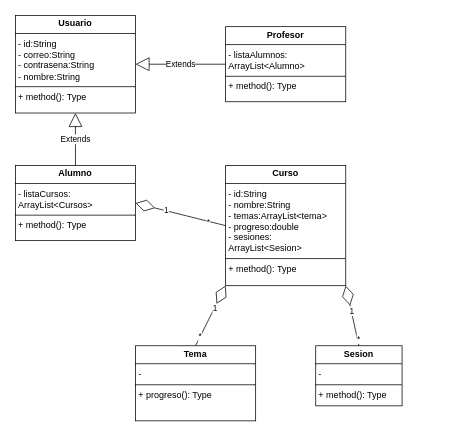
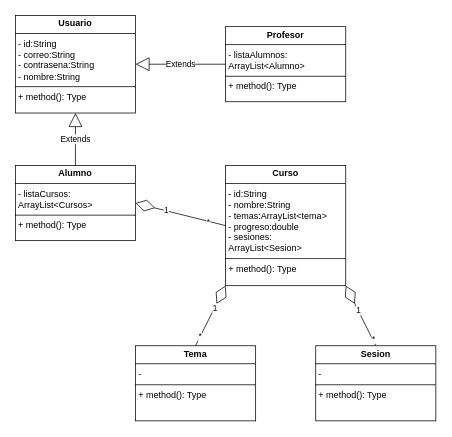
(177, 362) -> (172, 362)
(359, 375) -> (375, 383)
